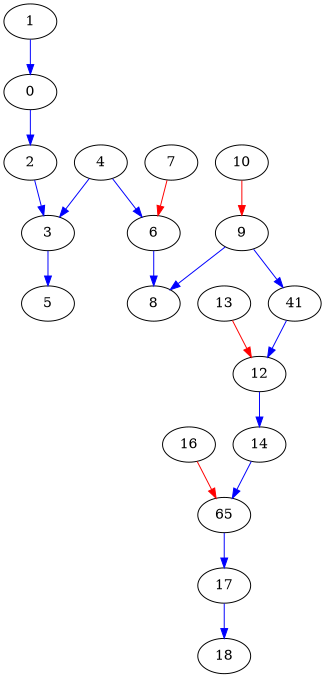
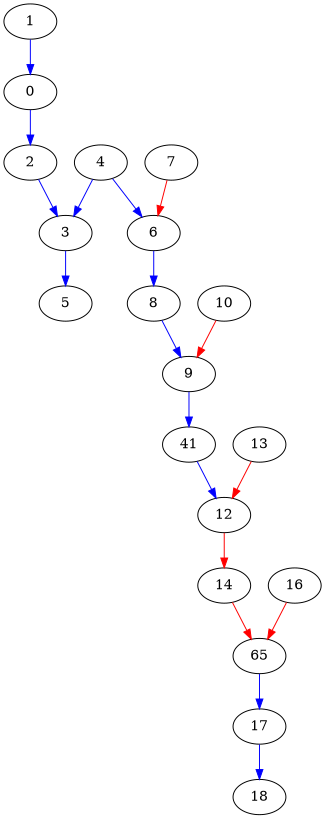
(202, 265) -> (169, 334)
(259, 404) -> (224, 545)
(244, 475) -> (240, 616)
